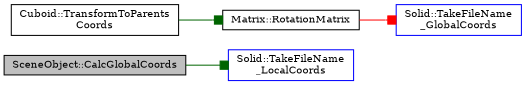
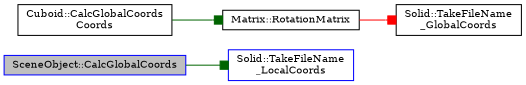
(95, 20) -> (95, 20)
(459, 20) -> (459, 20)
(95, 65) -> (95, 65)
